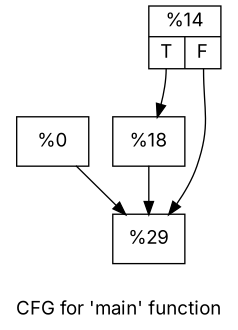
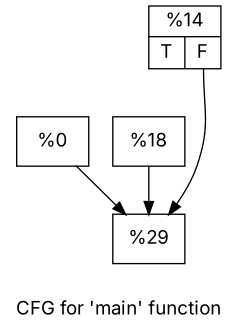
(165, 87) -> none
